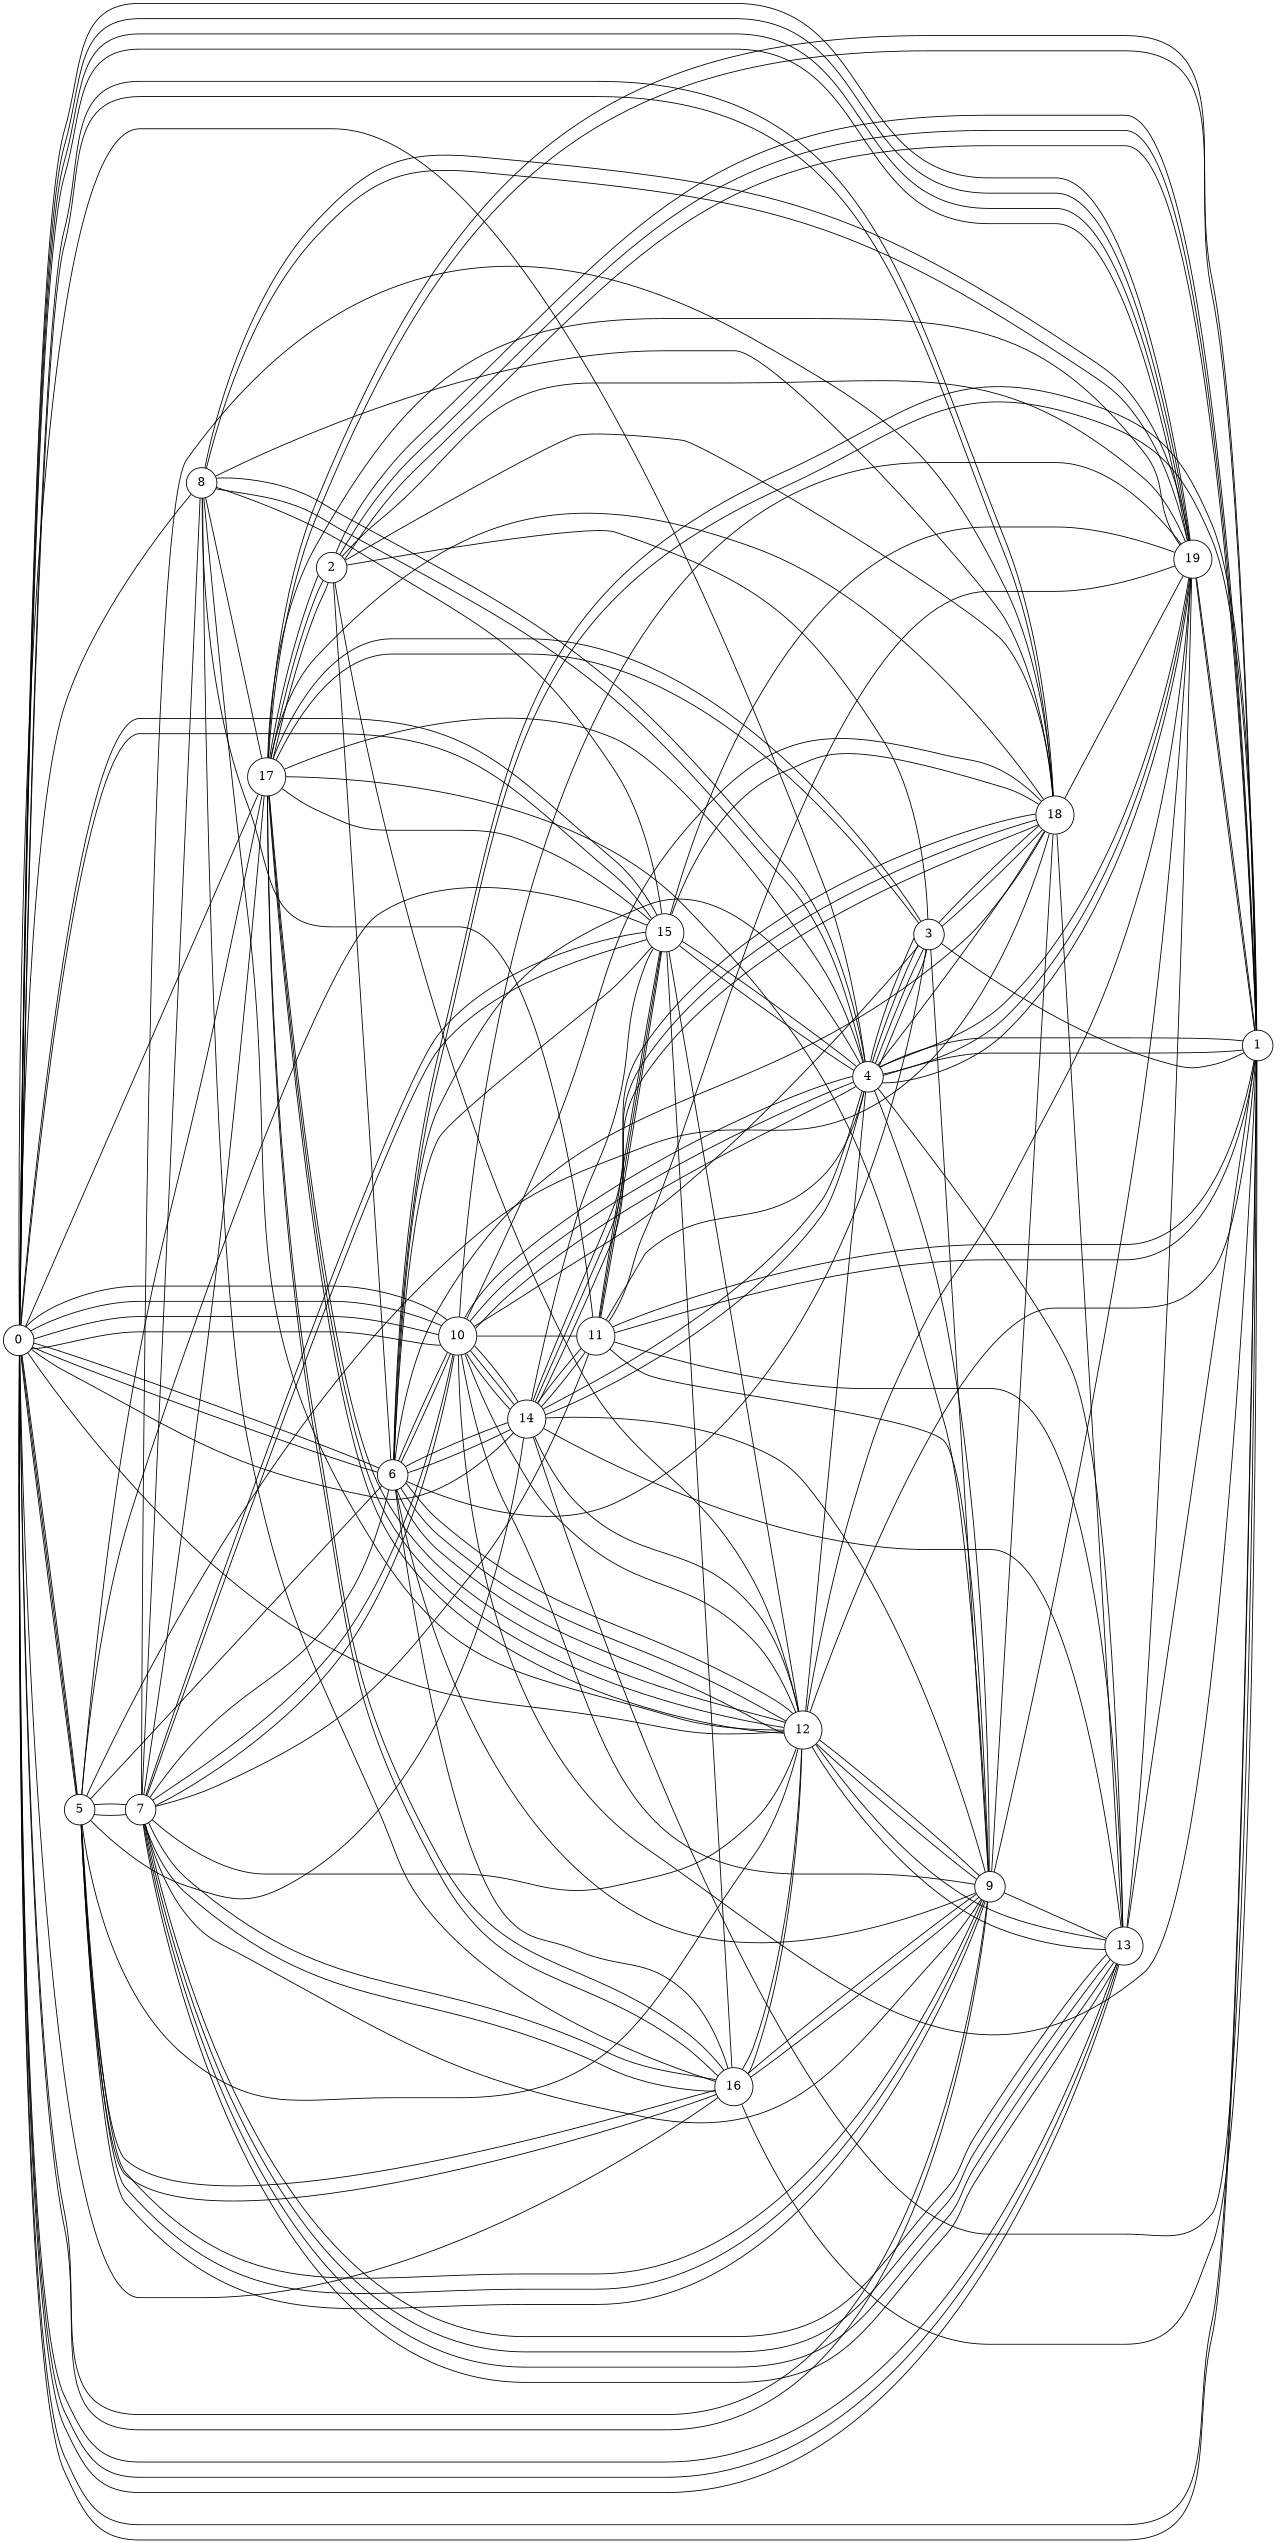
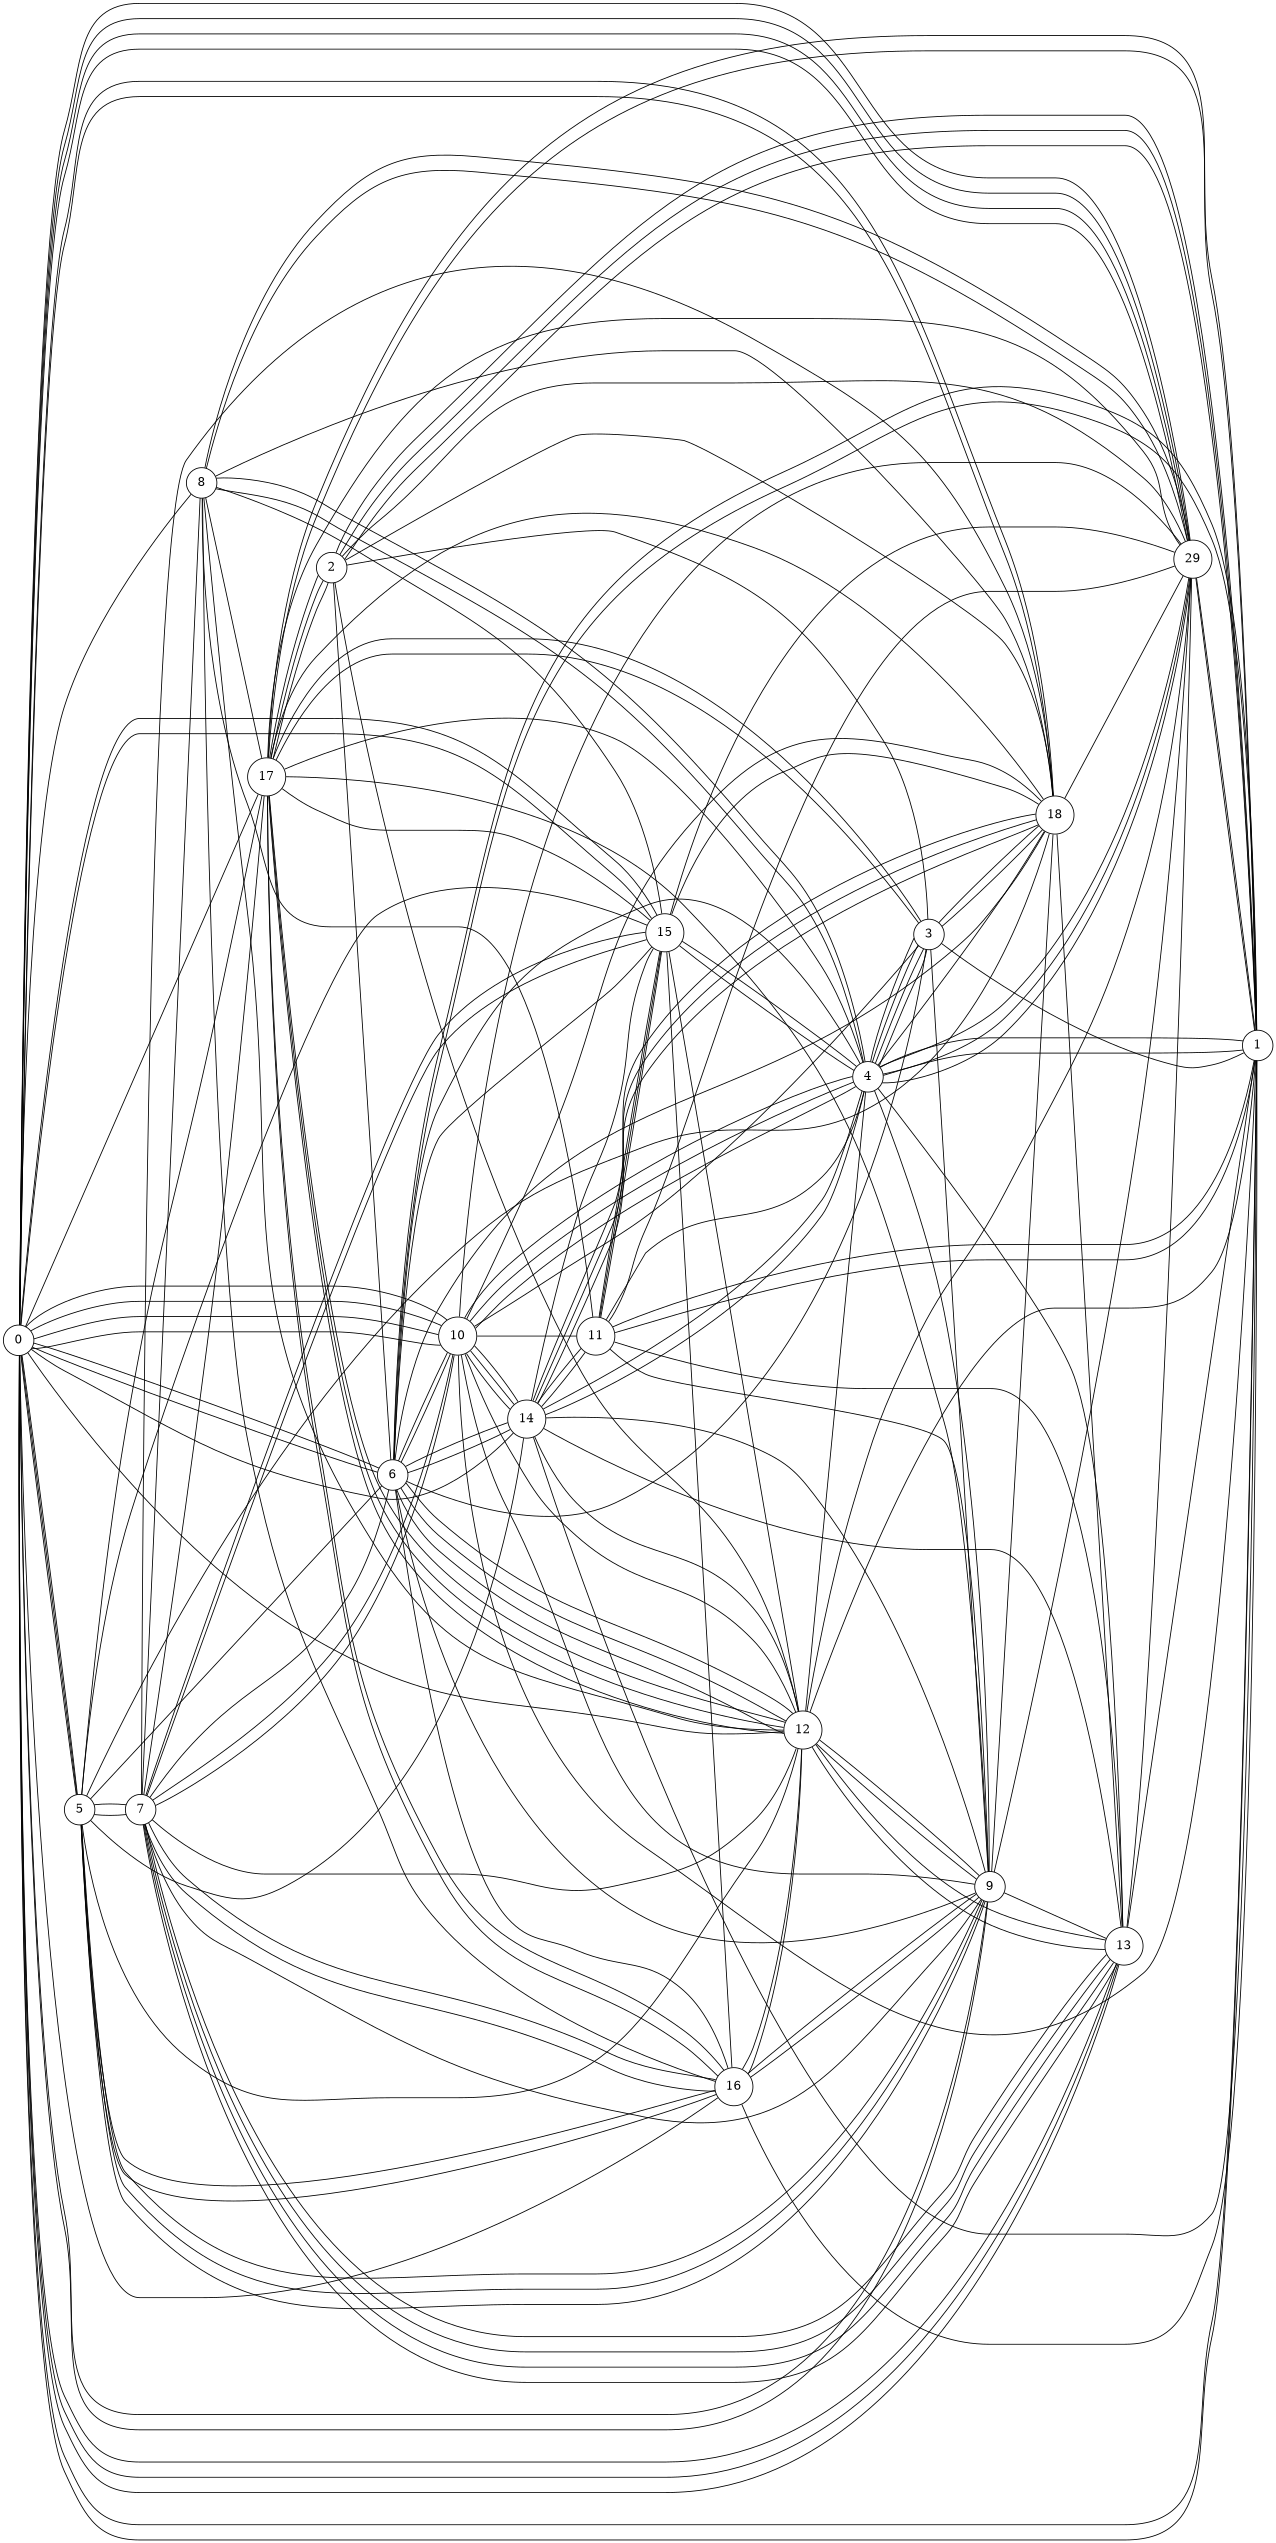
(183, 129) -> none
(1193, 559) -> (1193, 559)
(424, 1632) -> none
